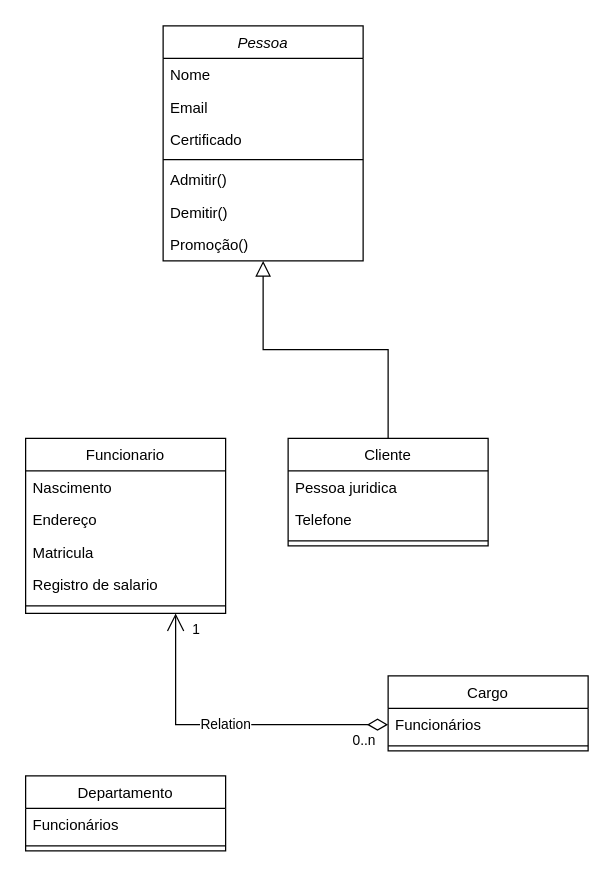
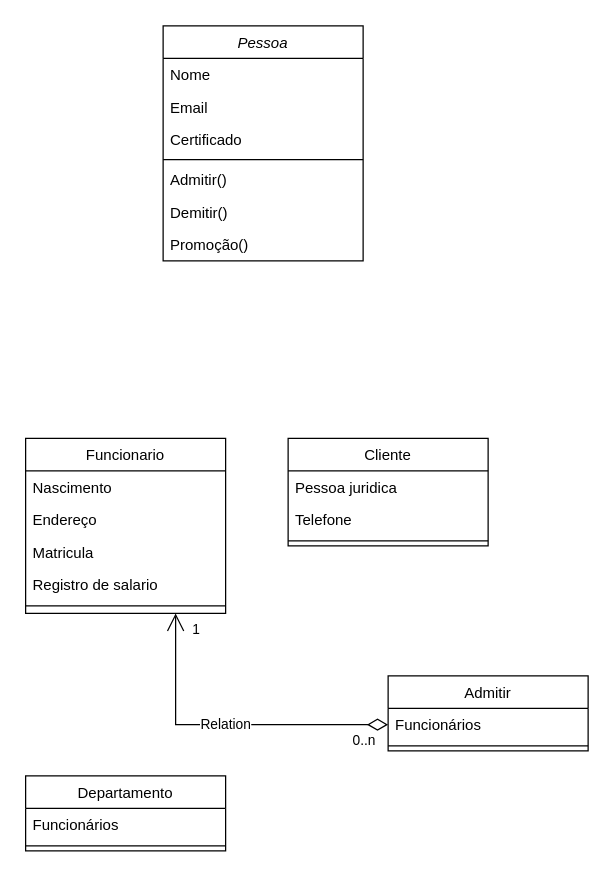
(333, 349) -> none
(488, 693) -> (488, 693)
